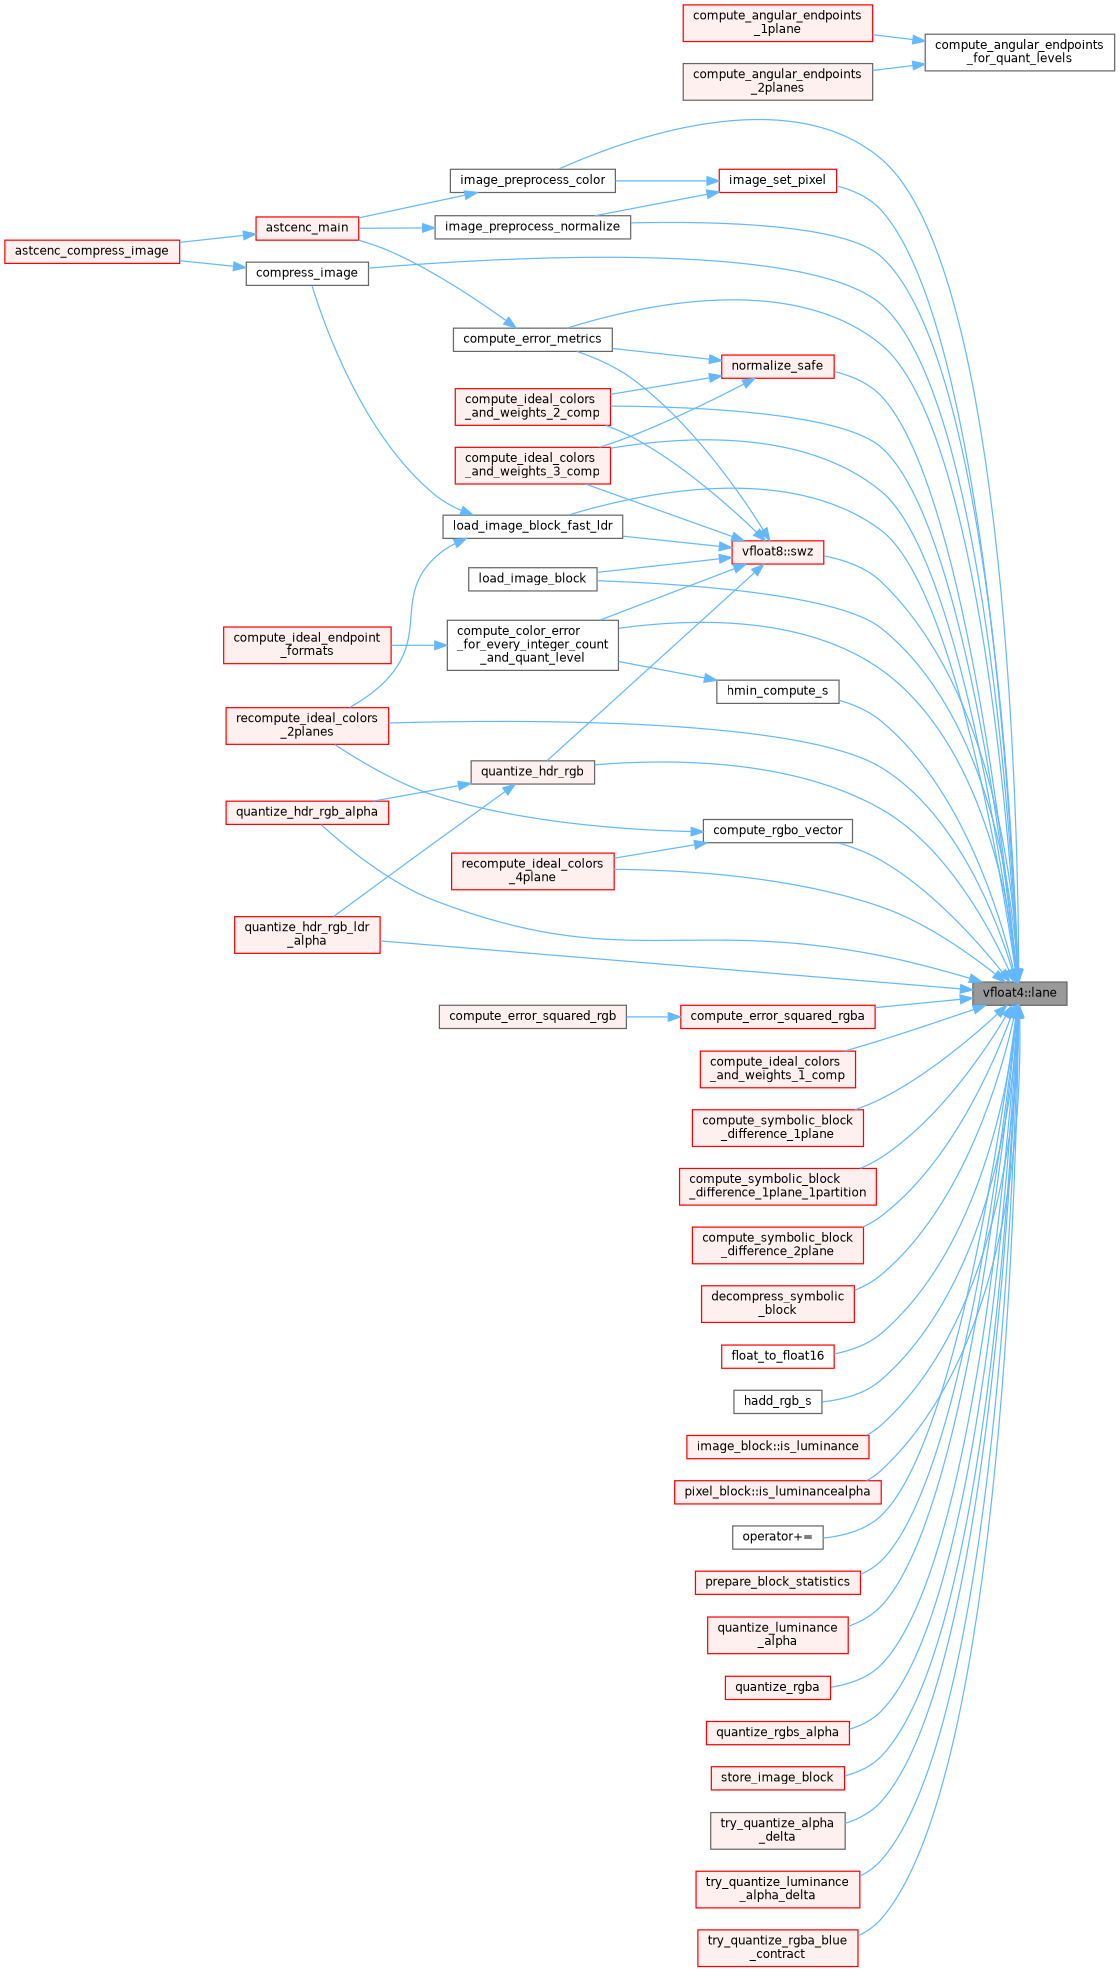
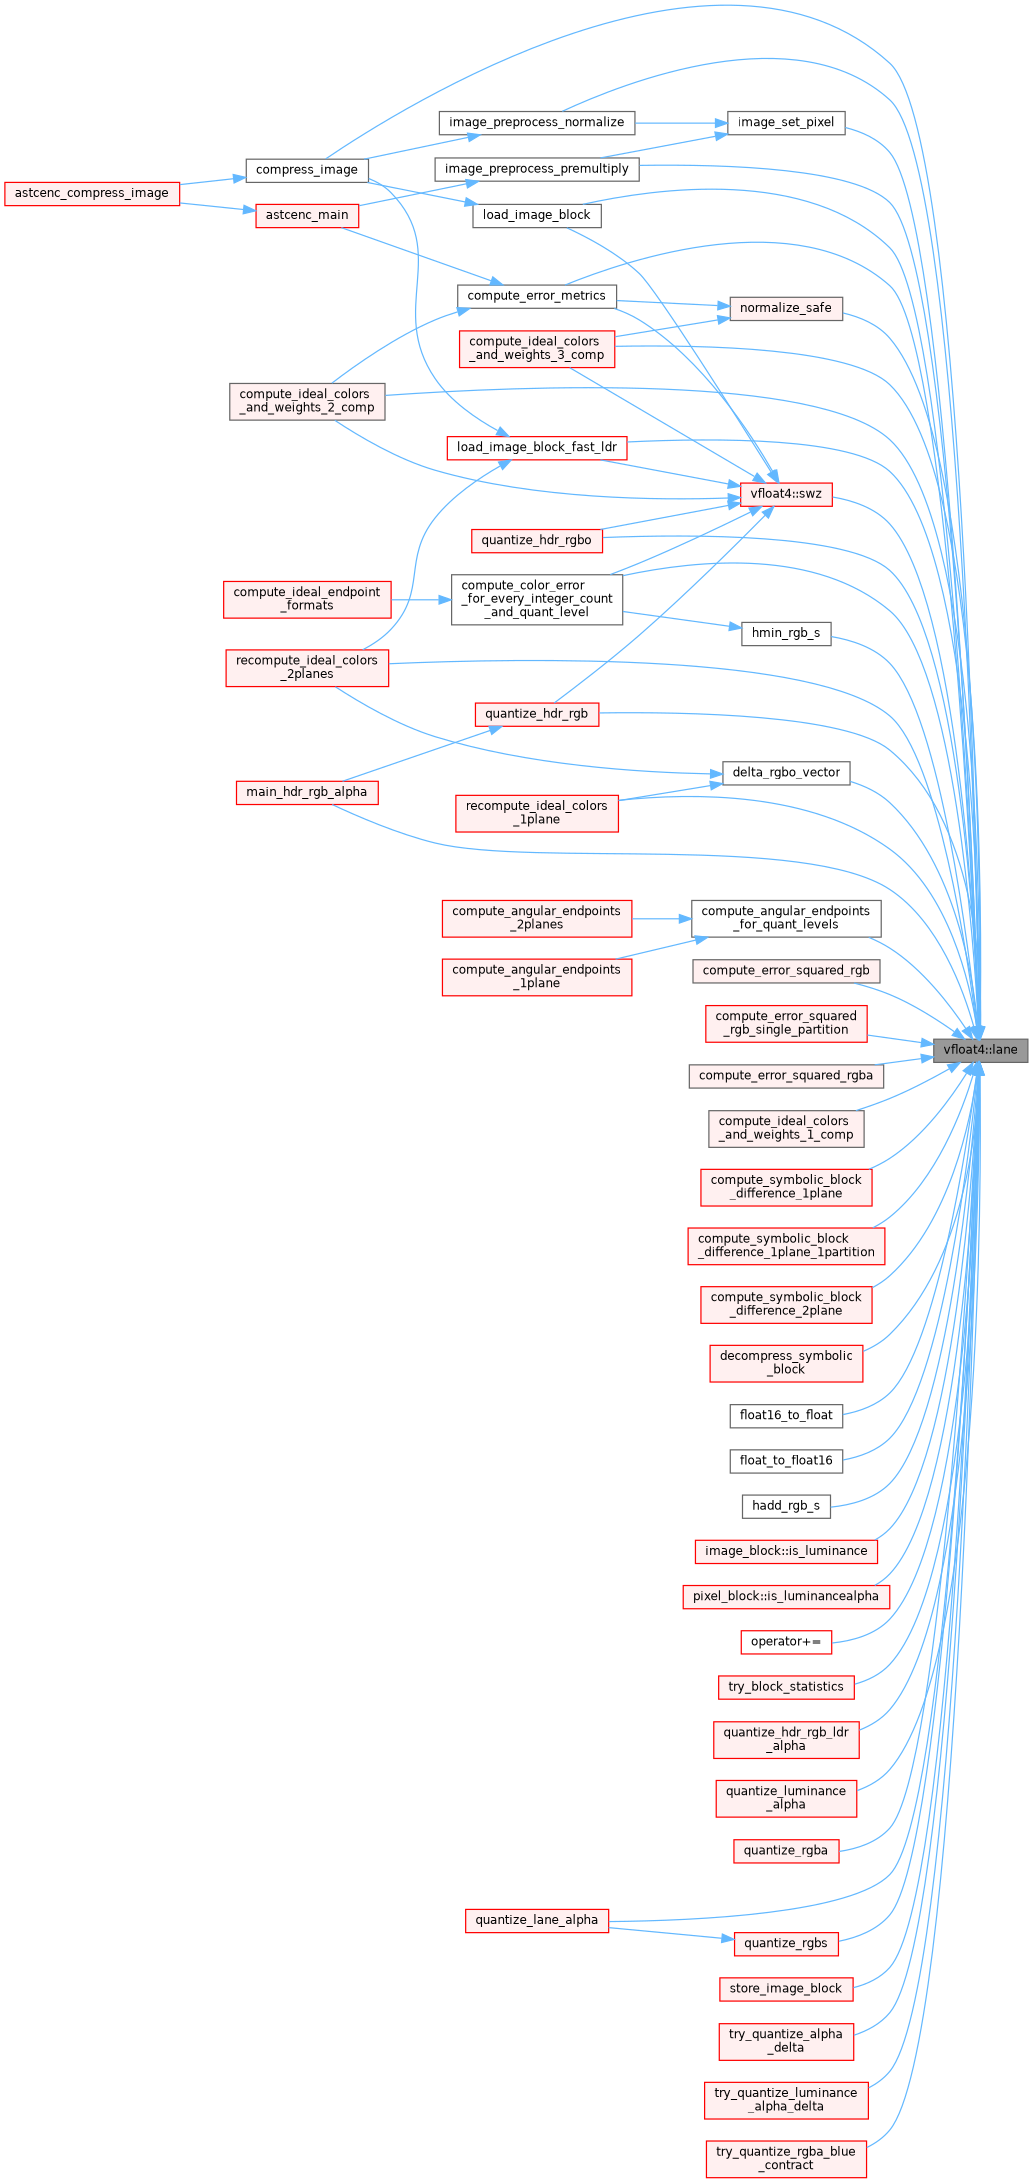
(778, 82) -> (537, 919)
(533, 181) -> (537, 170)
(778, 181) -> (787, 123)
none -> (402, 189)
(391, 228) -> (416, 148)
(778, 367) -> (787, 309)
(660, 386) -> (392, 342)
(533, 407) -> (307, 402)
(533, 527) -> (537, 448)
none -> (537, 541)
(778, 552) -> (787, 495)
(778, 692) -> (787, 634)
(533, 772) -> (537, 715)
(307, 813) -> (307, 793)
(778, 831) -> (787, 773)
(419, 854) -> none
(533, 871) -> (537, 814)
none -> (924, 976)
(647, 1017) -> (907, 1002)
(778, 1017) -> (787, 1076)
none -> (787, 1024)
(778, 1069) -> (787, 1129)
(778, 1357) -> (787, 1461)
none -> (787, 1416)
(778, 1538) -> (787, 1642)
(778, 1583) -> (787, 1688)
(778, 1733) -> (537, 1921)
(778, 1831) -> (787, 2042)
none -> (787, 1944)
